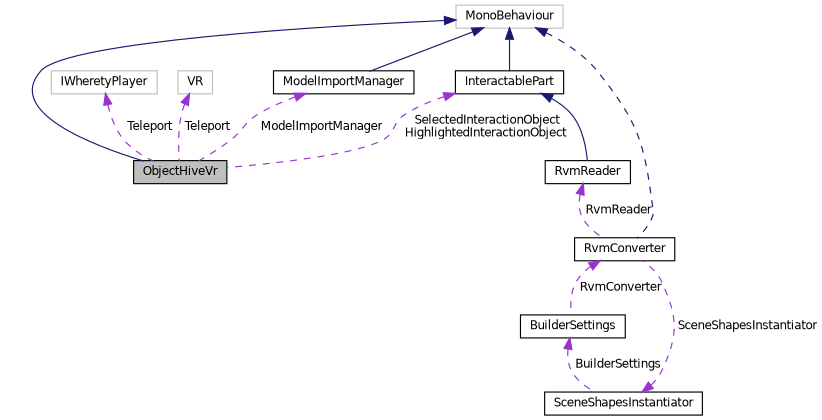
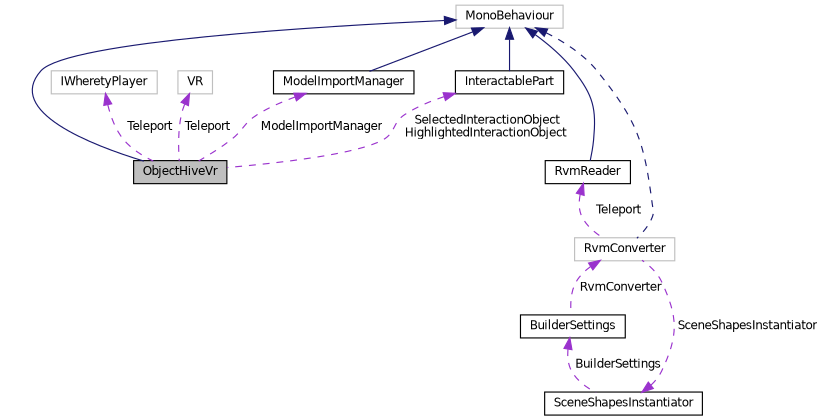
(578, 125) -> (586, 88)
(617, 211) -> (617, 211)
(625, 249) -> (625, 249)
